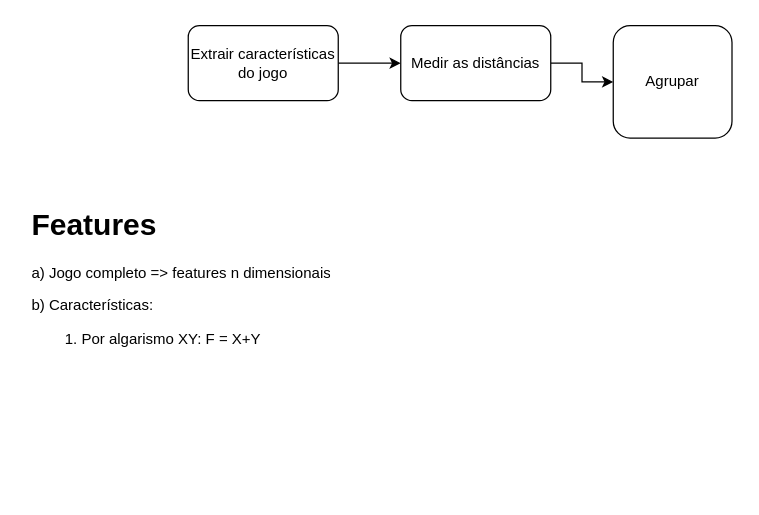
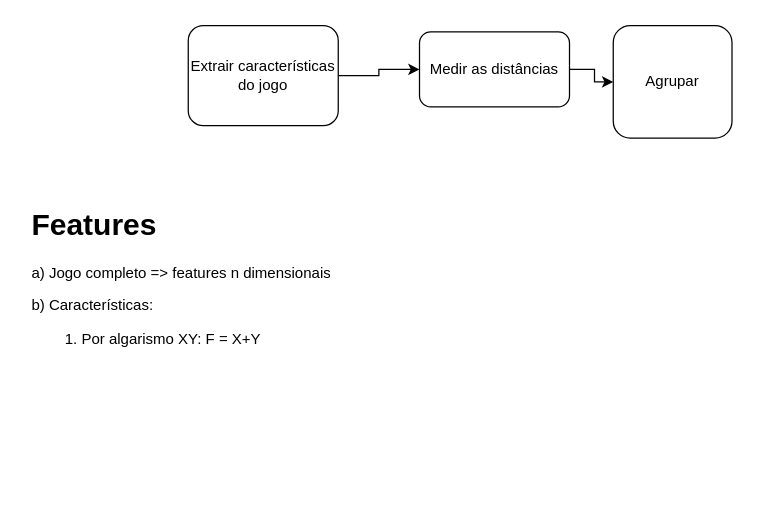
(263, 63) -> (263, 76)
(476, 63) -> (494, 69)
